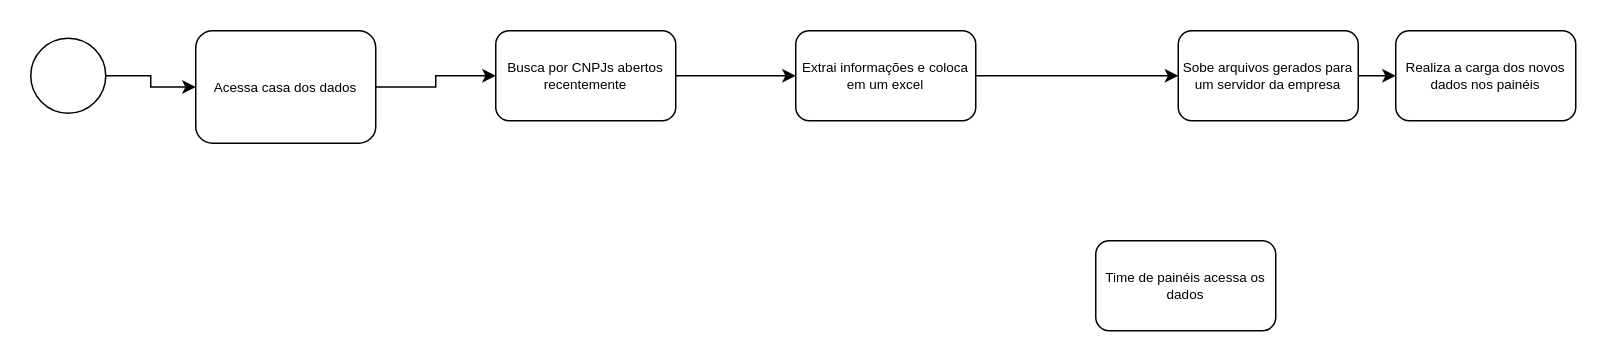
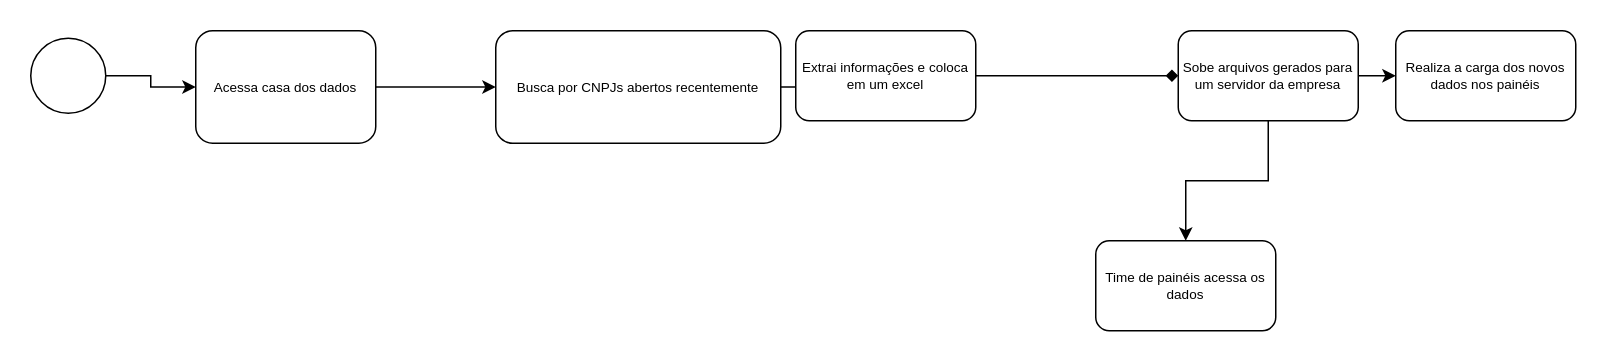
(586, 76) -> (638, 87)
(1167, 76) -> (1166, 76)
none -> (1232, 181)
